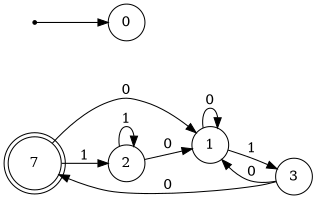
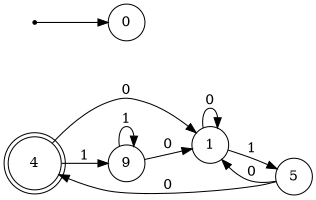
(35, 163) -> (35, 163)
(127, 163) -> (127, 163)
(294, 177) -> (294, 177)
